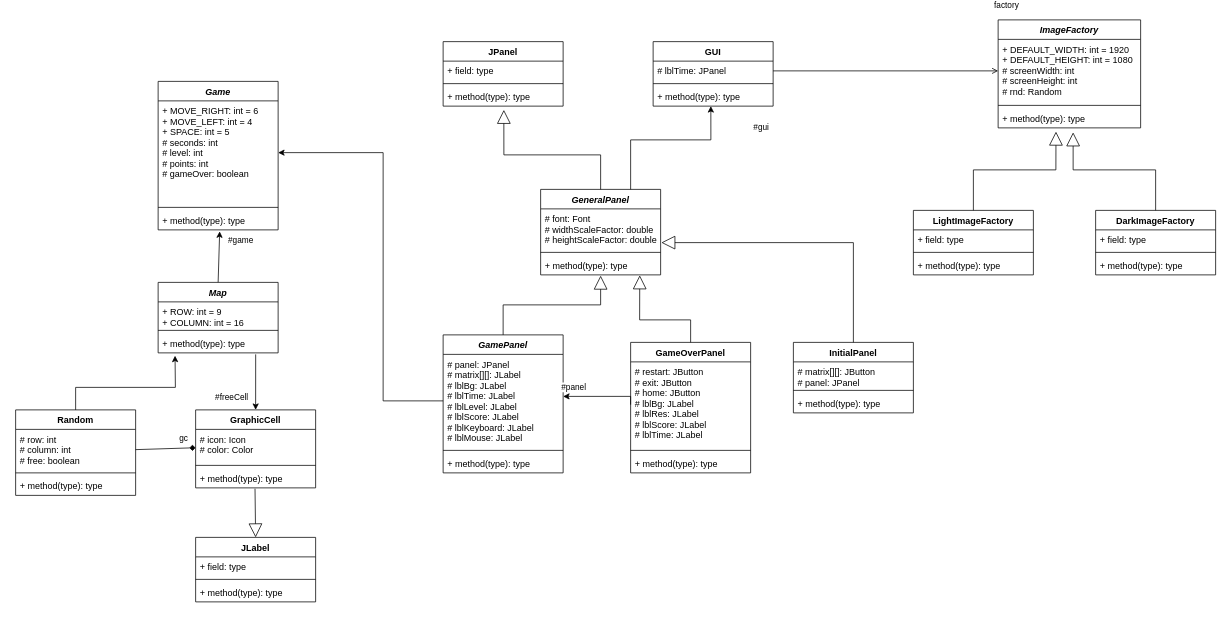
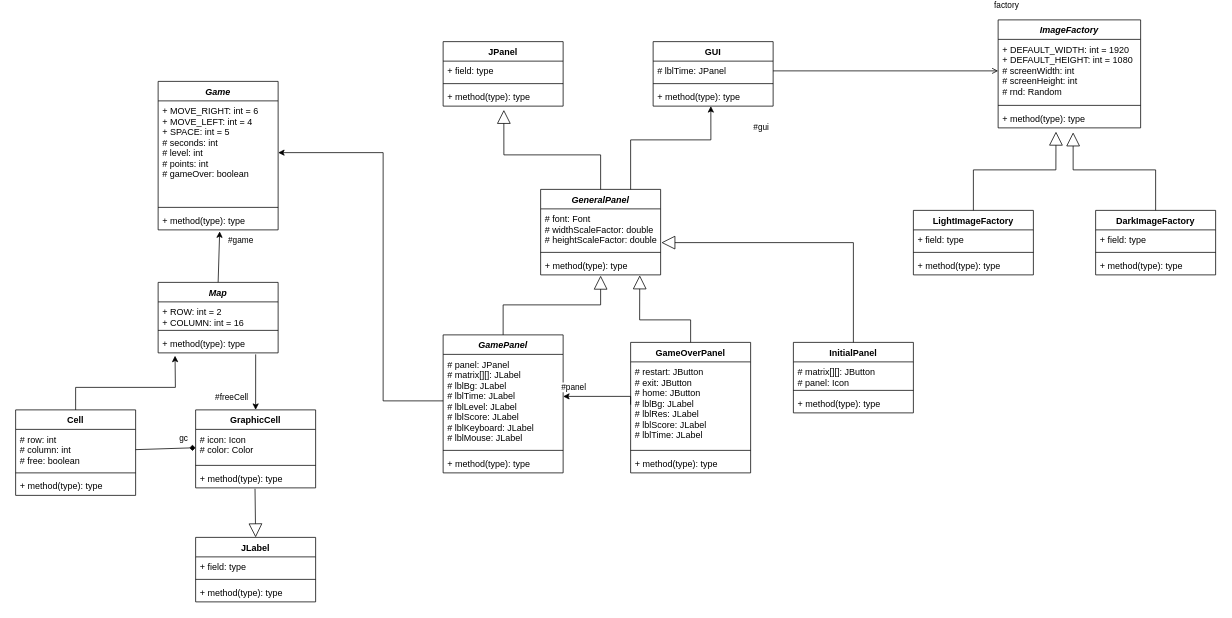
(190, 312) -> (190, 312)
(845, 372) -> (845, 372)
(75, 420) -> (75, 420)
